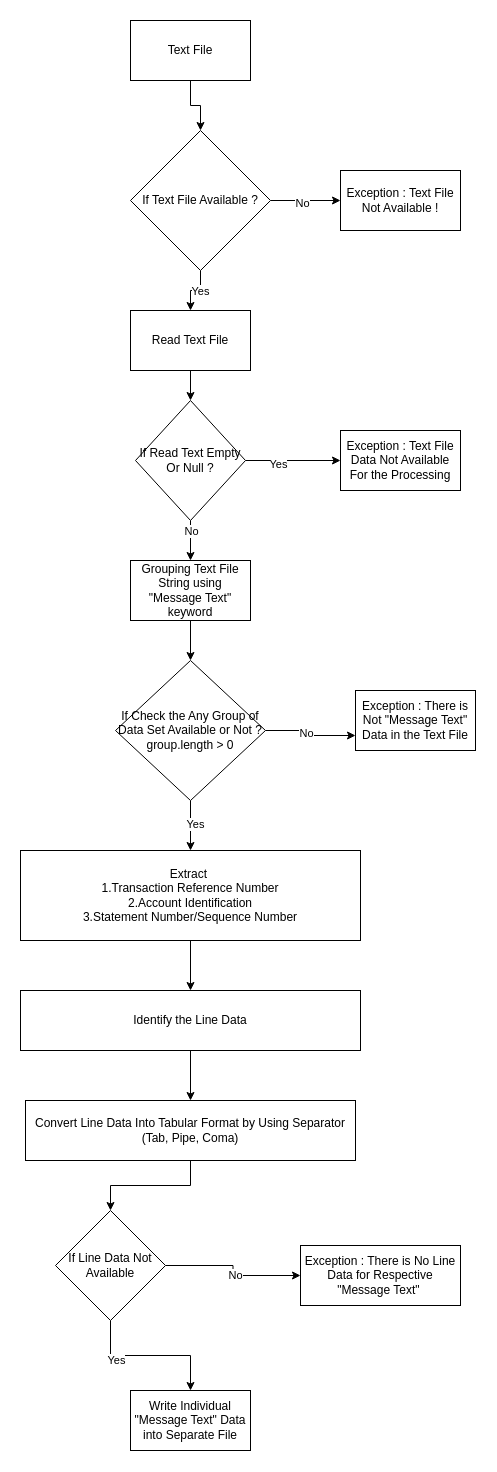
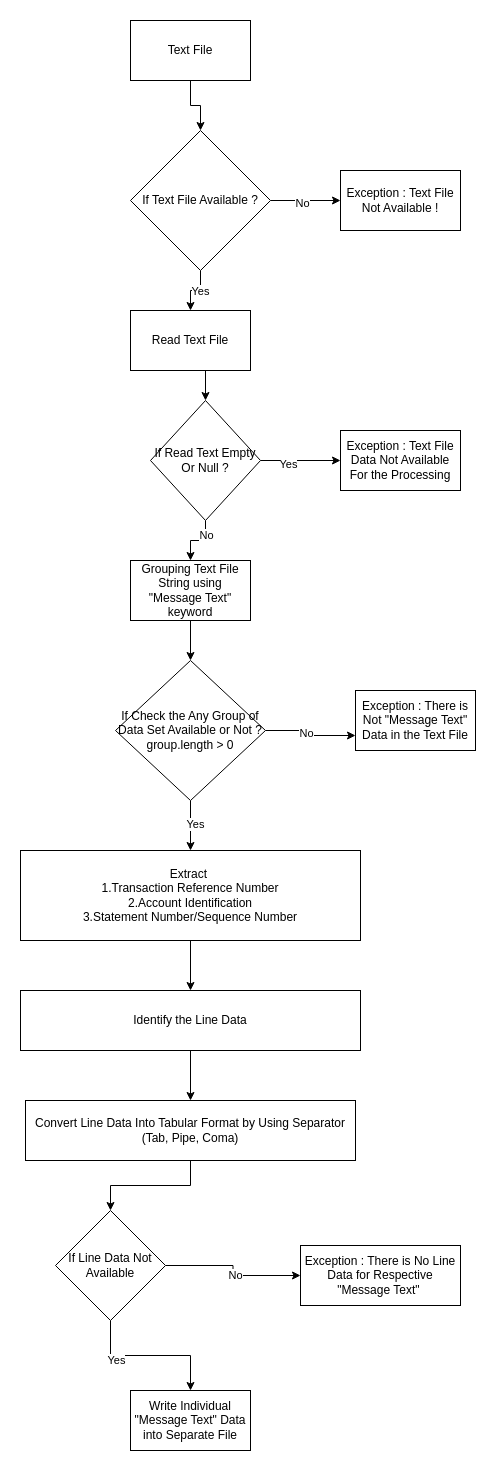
(191, 461) -> (206, 461)
